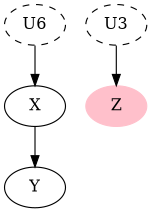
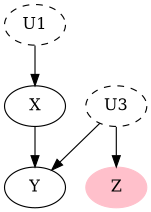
(35, 25) -> (35, 25)
none -> (80, 143)
